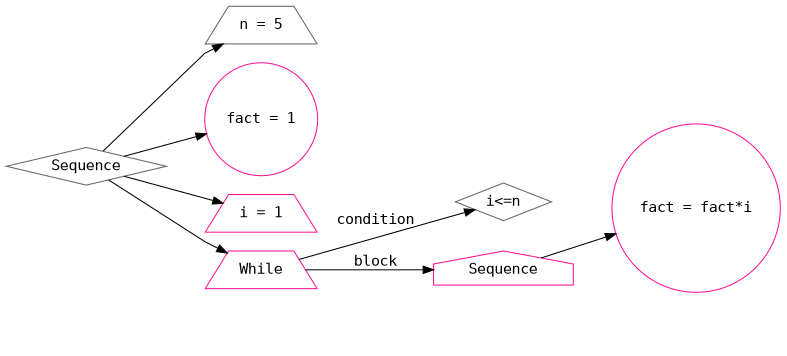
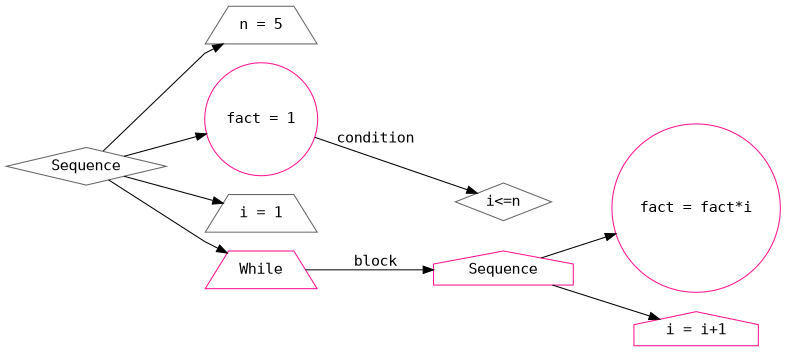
(261, 213) -> (261, 213)
(382, 236) -> (391, 164)
none -> (696, 330)
